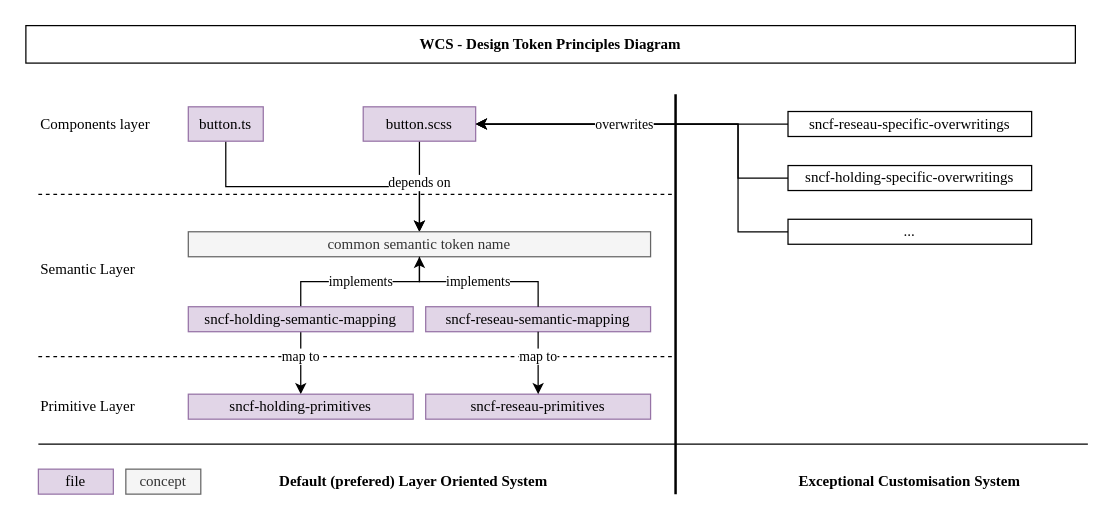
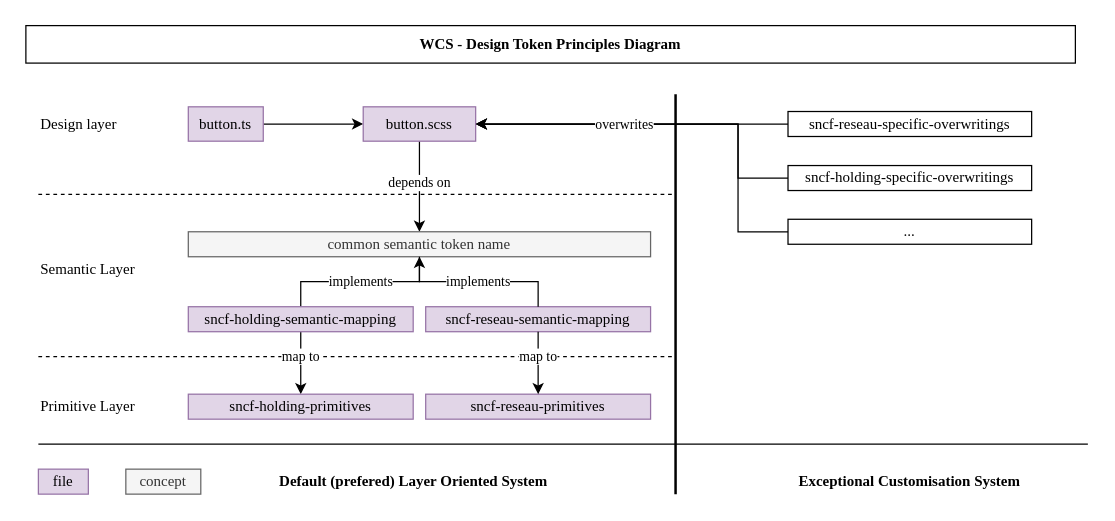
(104, 124) -> (85, 124)
(285, 187) -> (309, 124)
(76, 482) -> (63, 482)
